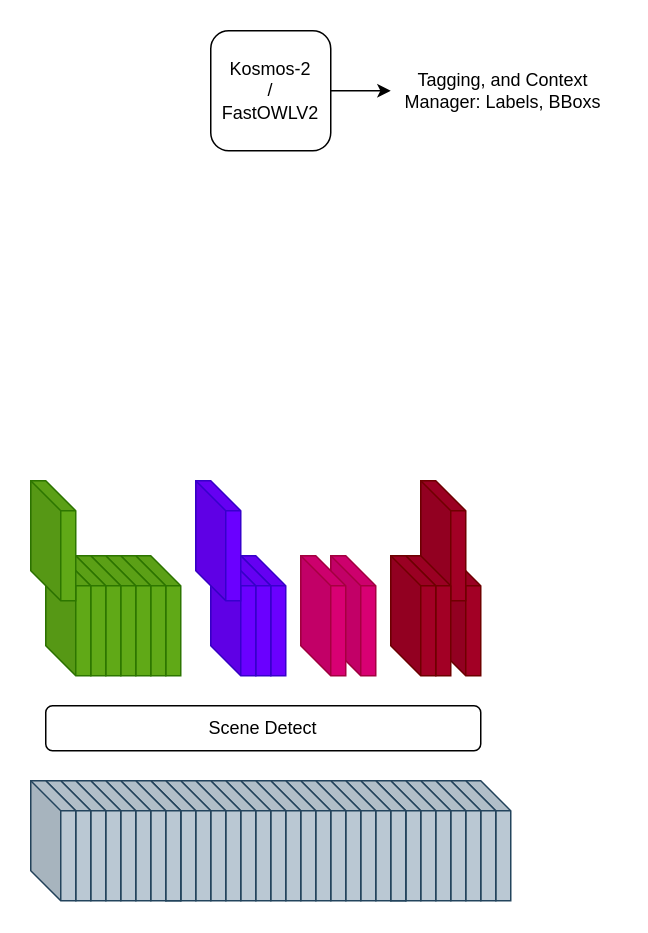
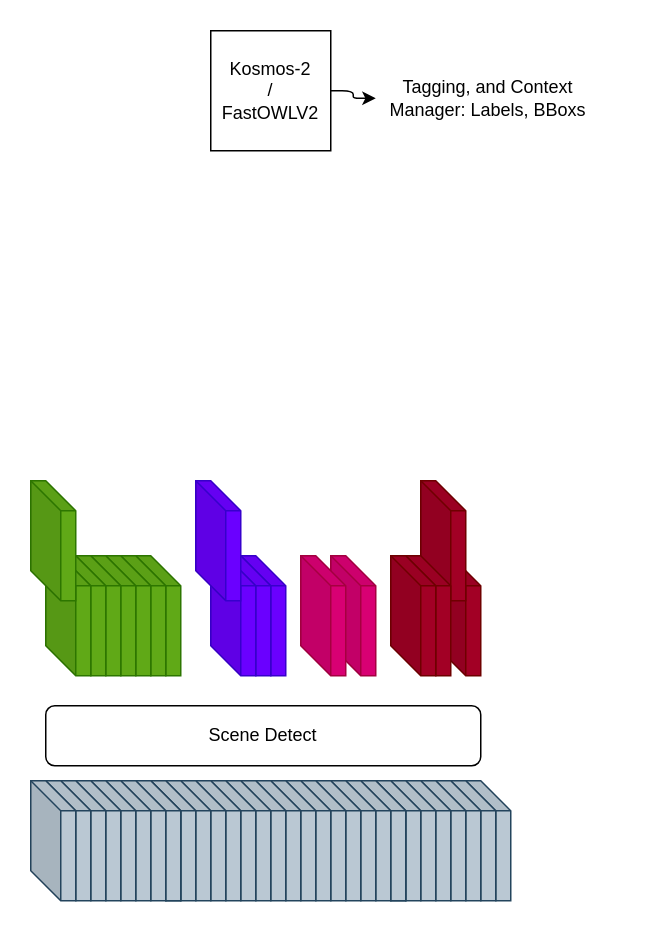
(271, 91) -> (271, 91)
(503, 91) -> (488, 98)
(263, 728) -> (263, 736)
